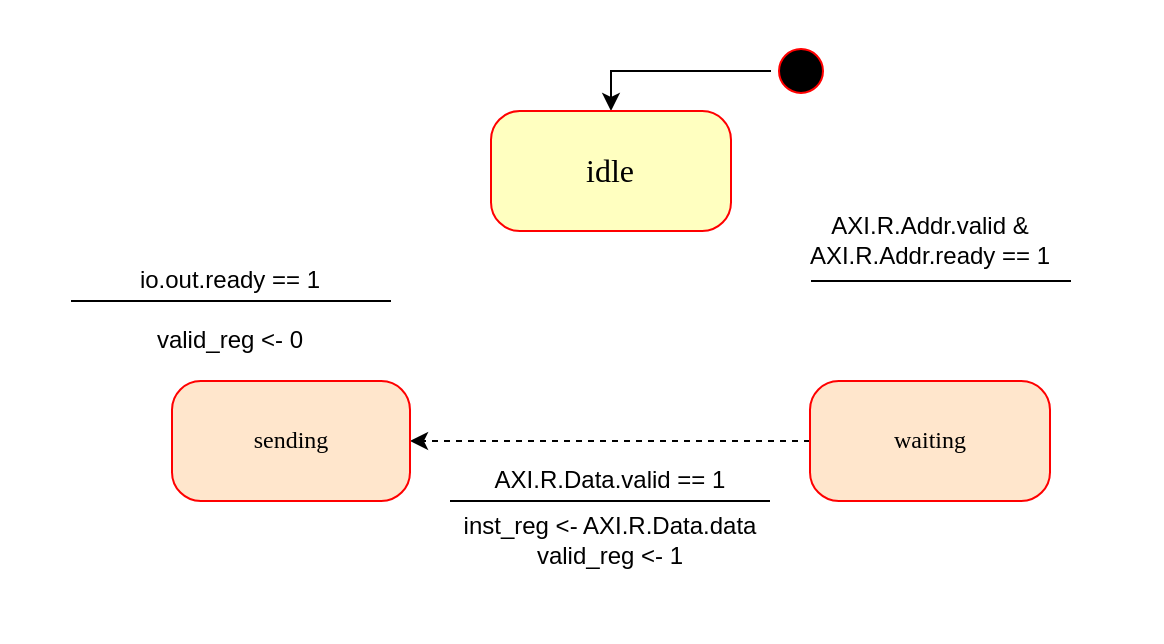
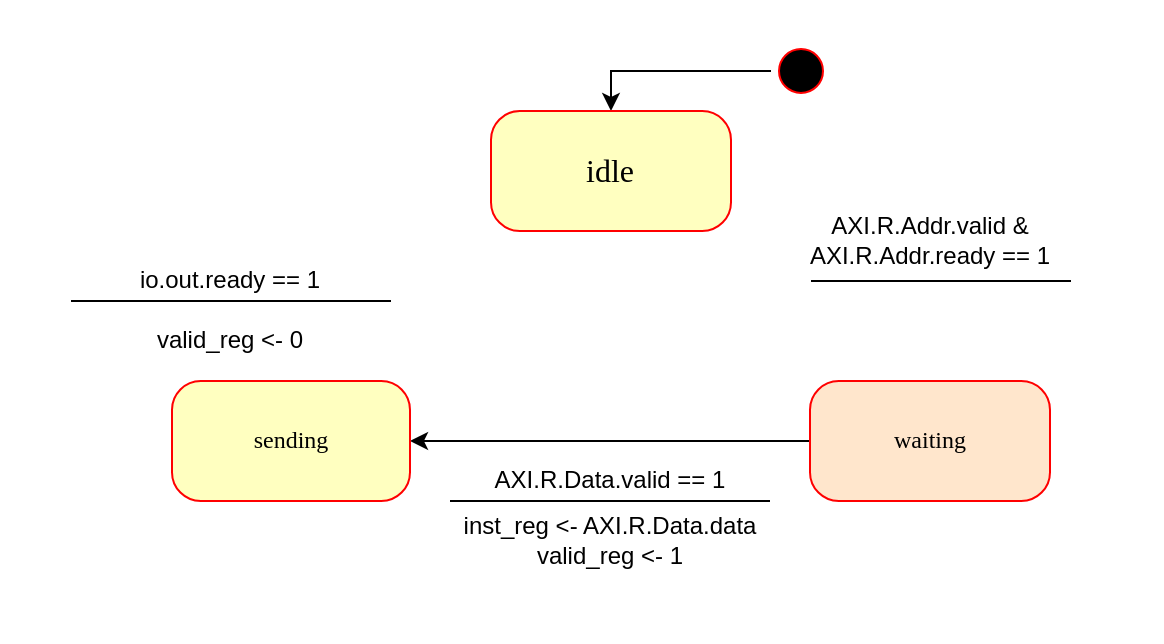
(291, 441) -> (291, 441)
(616, 441) -> (616, 441)
